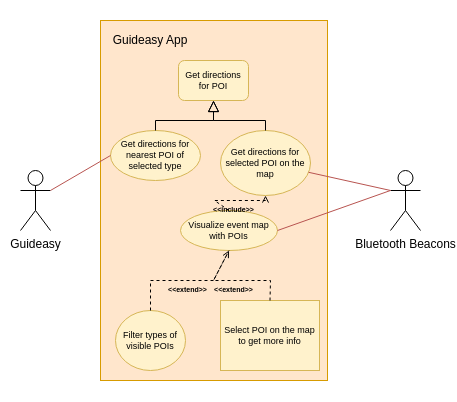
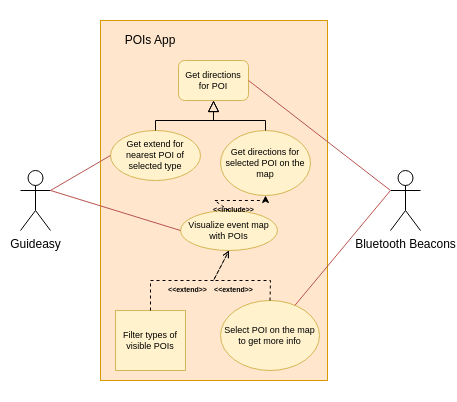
(151, 41) -> (151, 41)
(156, 156) -> (156, 156)
(347, 181) -> (318, 135)
(265, 201) -> (264, 201)
none -> (116, 211)
(333, 211) -> (342, 248)
(227, 255) -> (227, 255)
(270, 336) -> (270, 336)
(151, 341) -> (151, 341)
